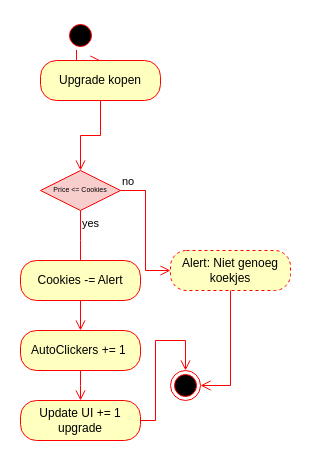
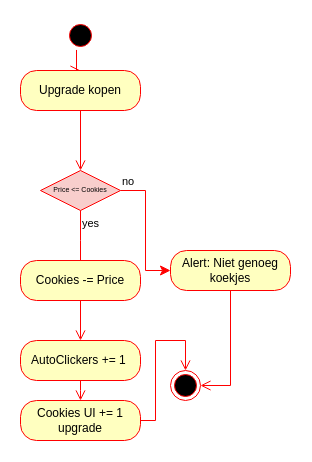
(101, 81) -> (81, 91)
(163, 271) -> (161, 271)
(231, 271) -> (231, 271)
(81, 281) -> (81, 281)
(81, 351) -> (81, 361)
(81, 421) -> (81, 421)
